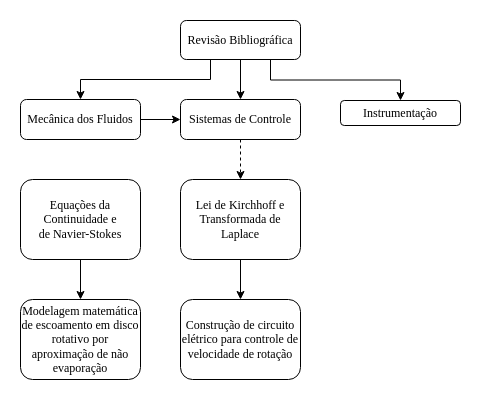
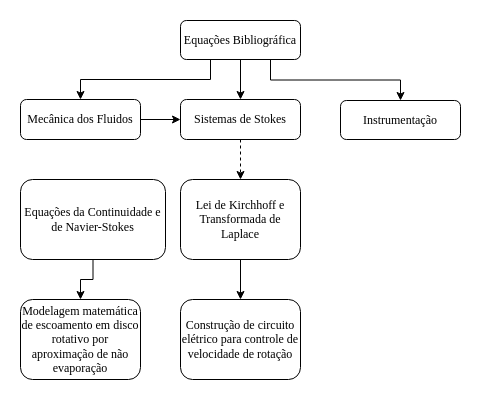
(241, 41) -> (241, 41)
(401, 113) -> (401, 120)
(241, 120) -> (241, 120)
(81, 220) -> (93, 220)
